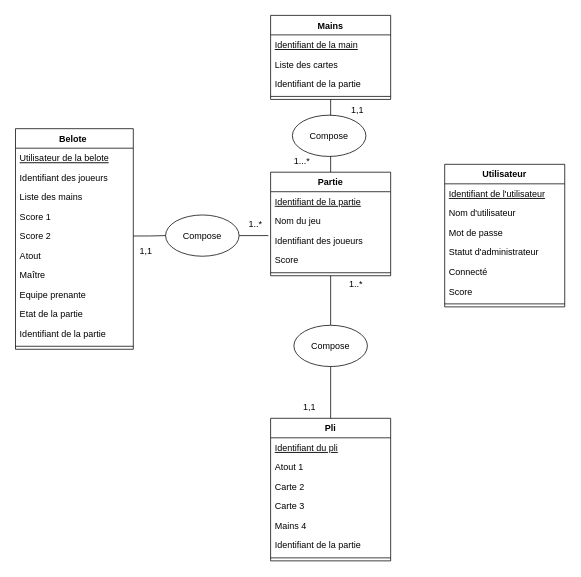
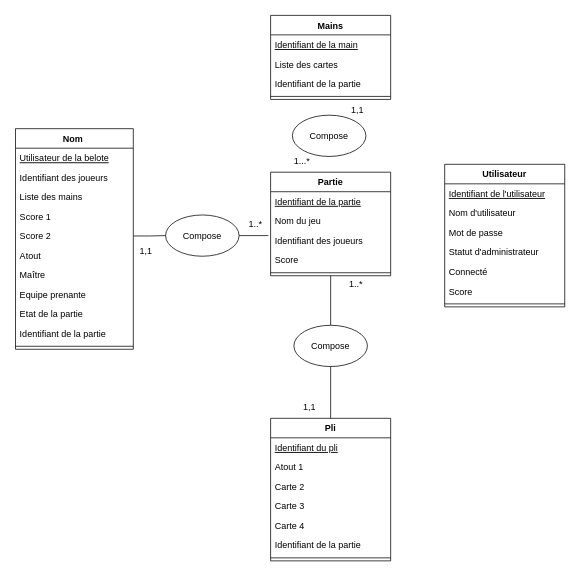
(74, 139) -> (74, 139)
(330, 164) -> none
(290, 526) -> (291, 526)
